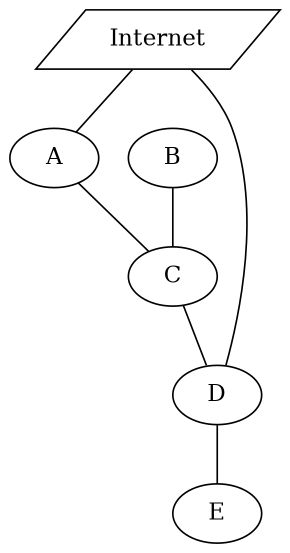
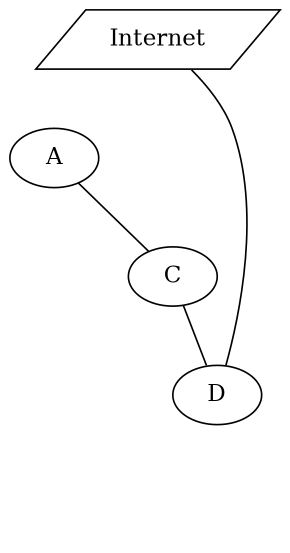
(104, 101) -> none
(173, 158) -> none
(217, 514) -> none
